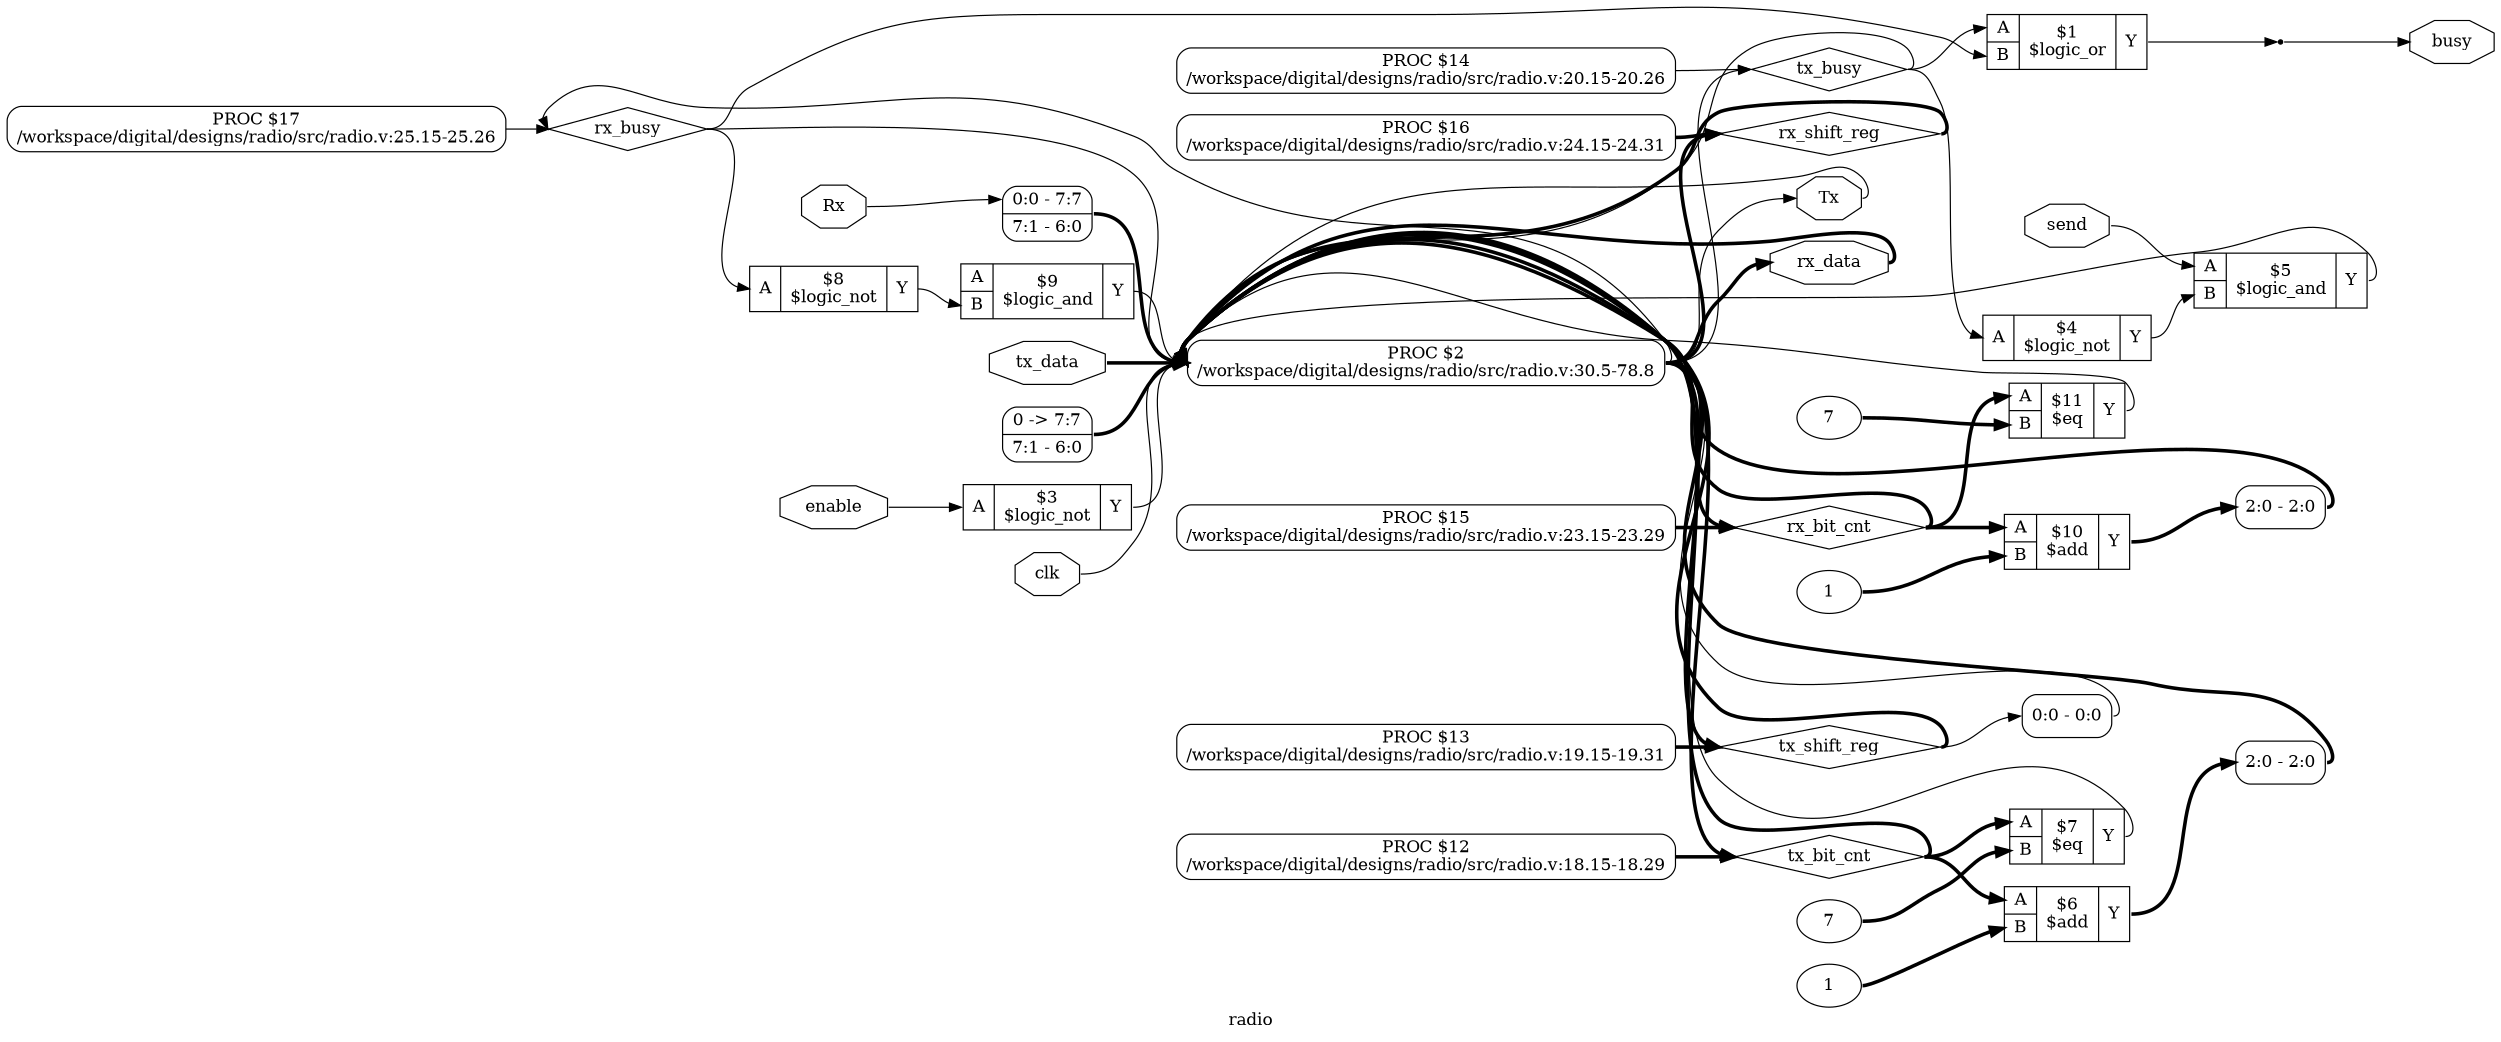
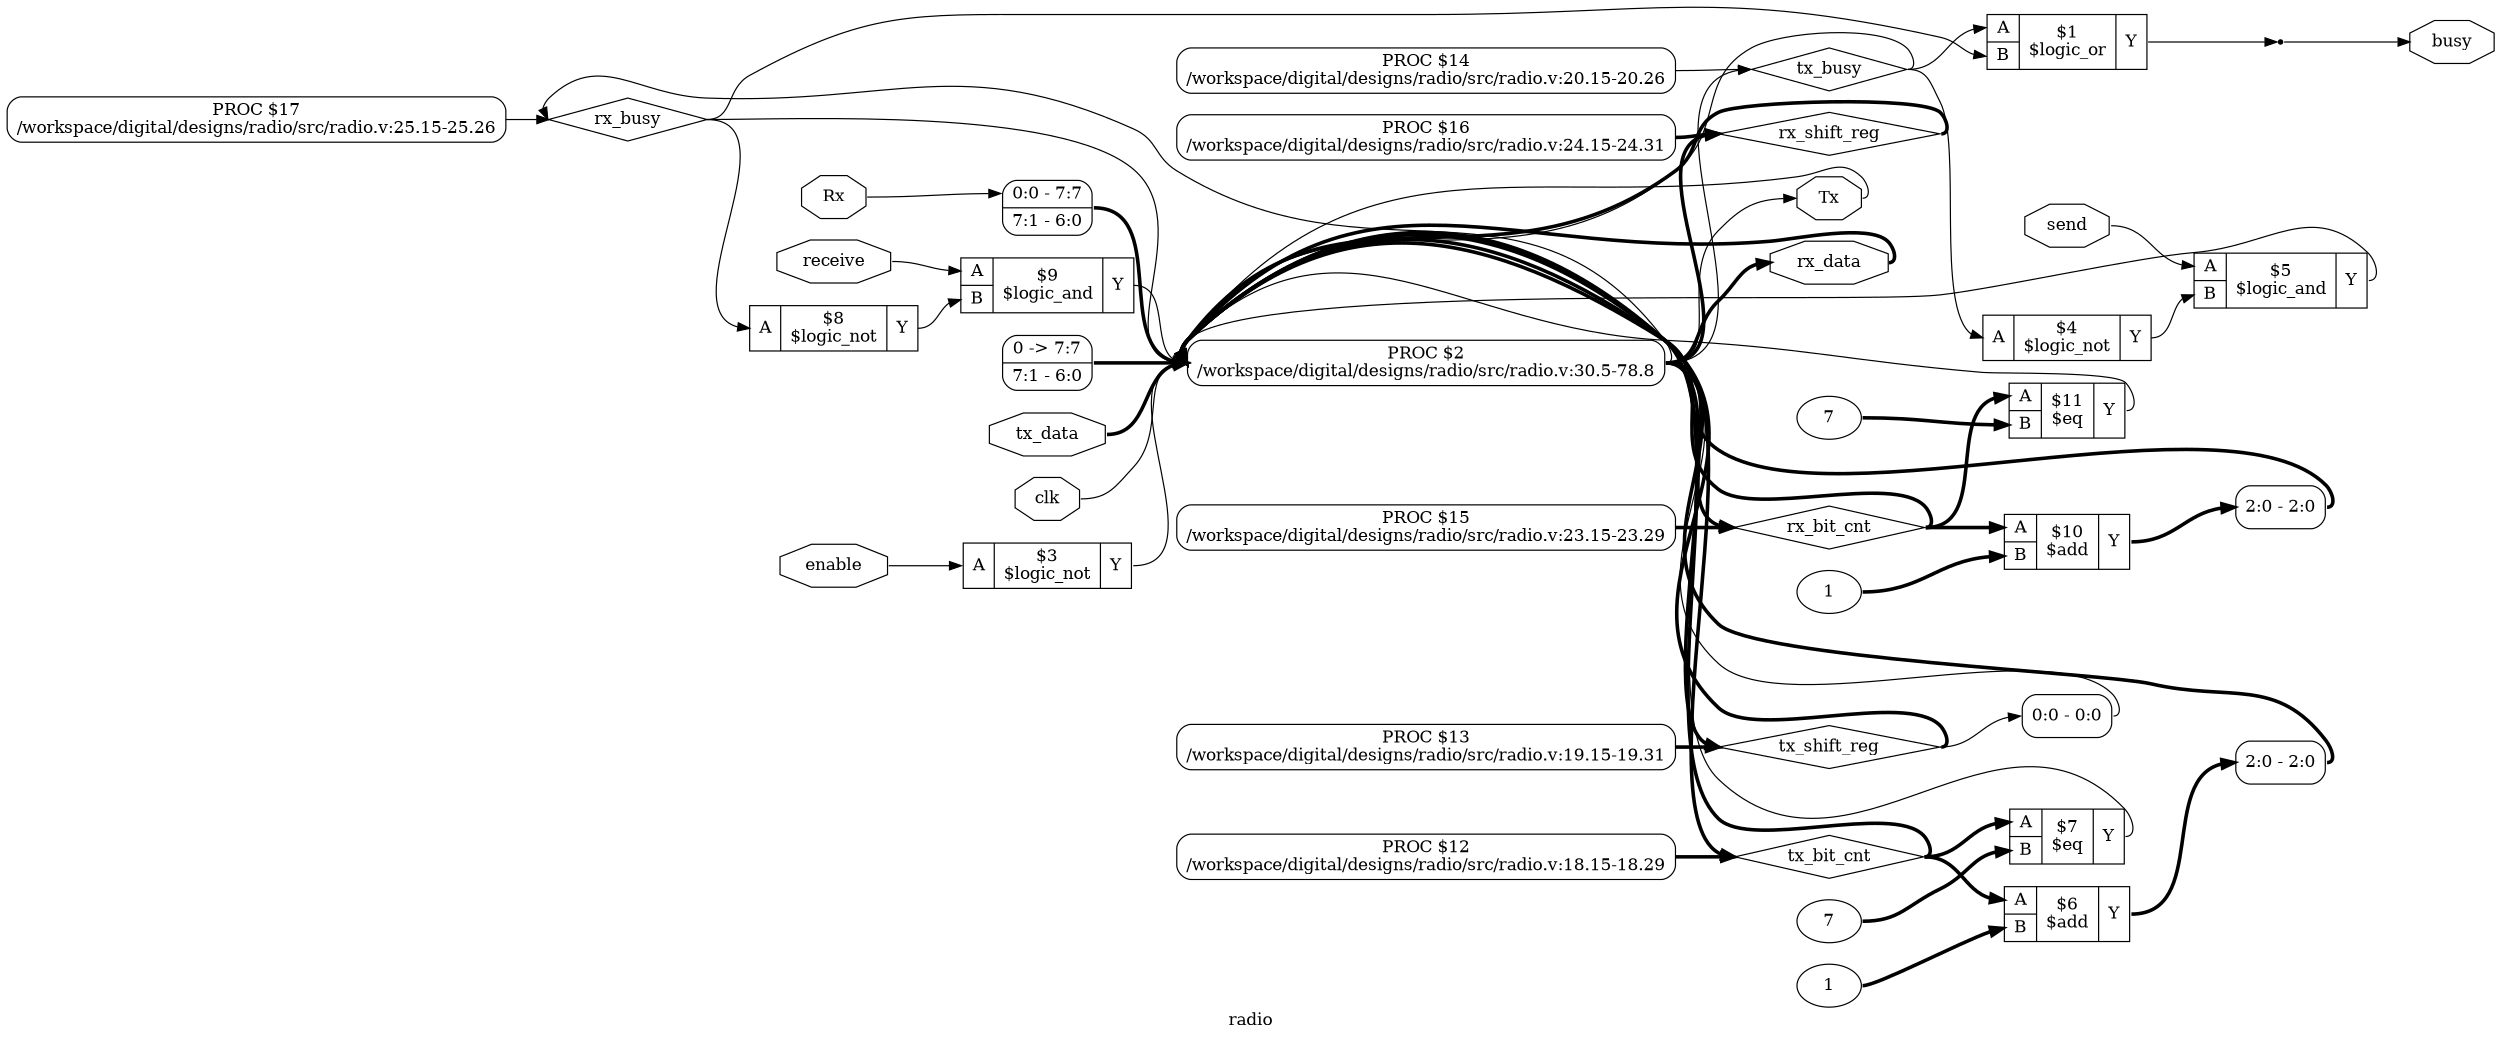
none -> (834, 262)
